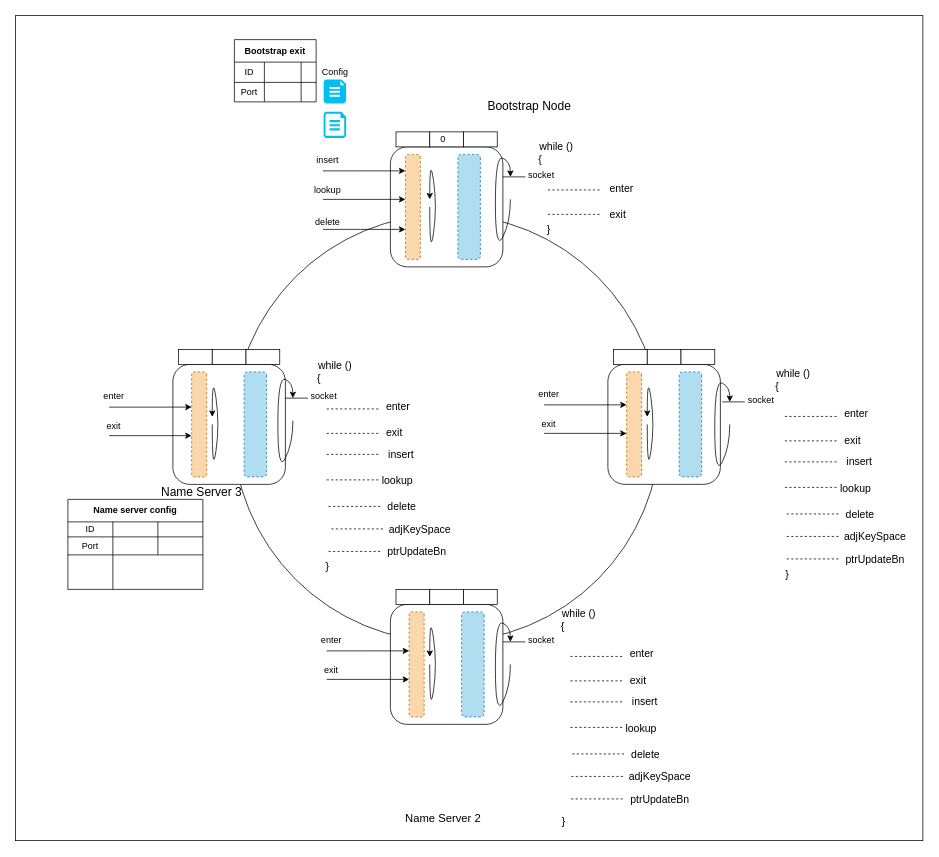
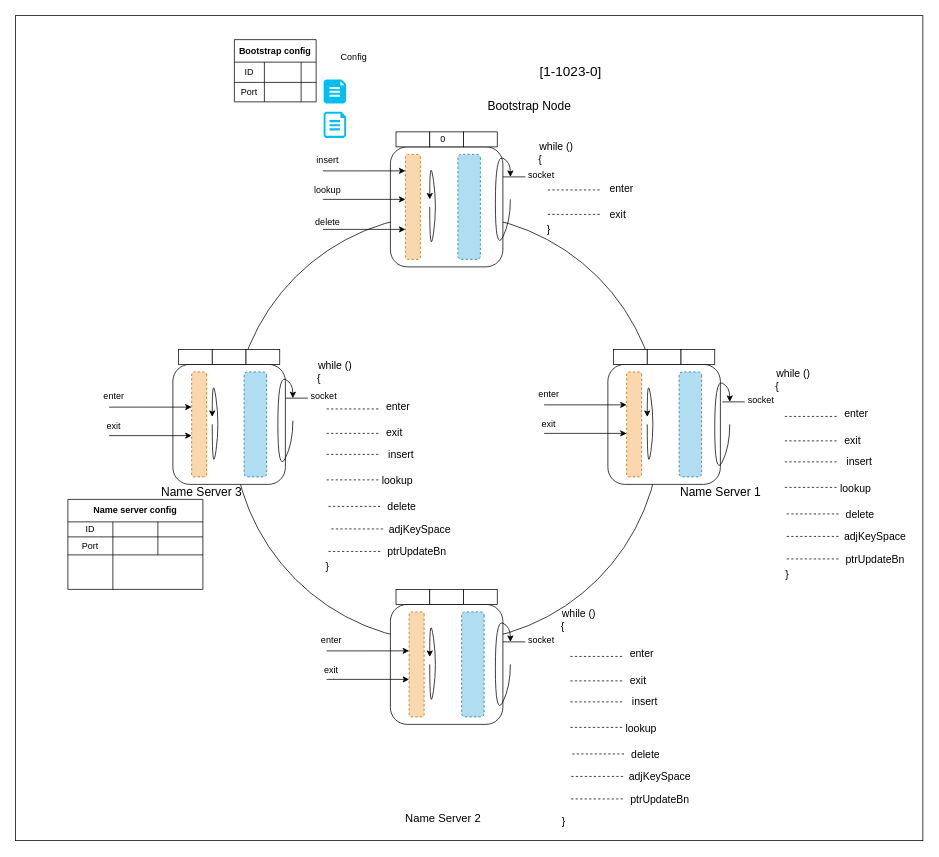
(275, 51) -> (275, 51)
(335, 72) -> (354, 57)
none -> (570, 72)
none -> (720, 492)
